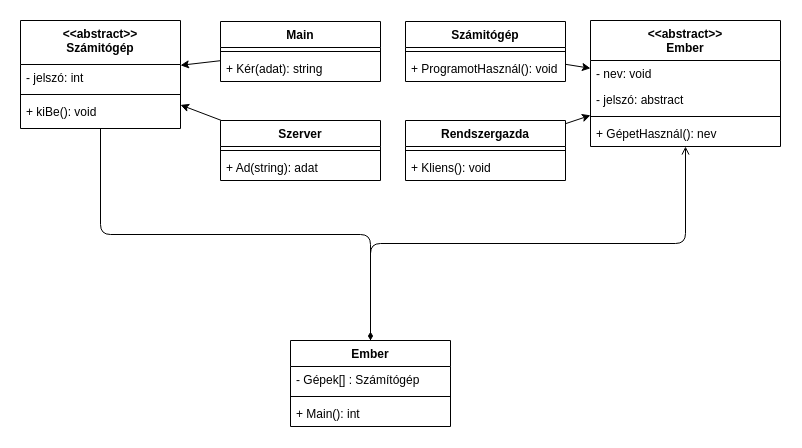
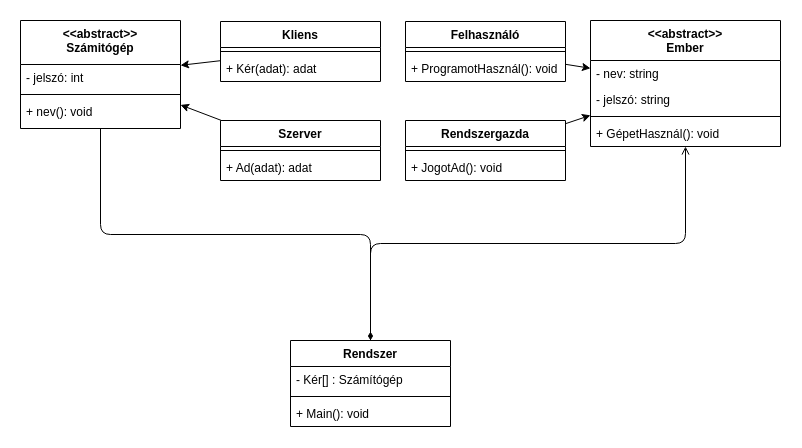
(300, 35) -> (300, 35)
(485, 35) -> (485, 35)
(284, 69) -> (278, 69)
(627, 74) -> (633, 74)
(650, 100) -> (642, 100)
(65, 112) -> (63, 112)
(660, 134) -> (662, 134)
(280, 168) -> (275, 168)
(455, 168) -> (462, 168)
(370, 354) -> (370, 354)
(364, 380) -> (357, 380)
(332, 414) -> (335, 414)
